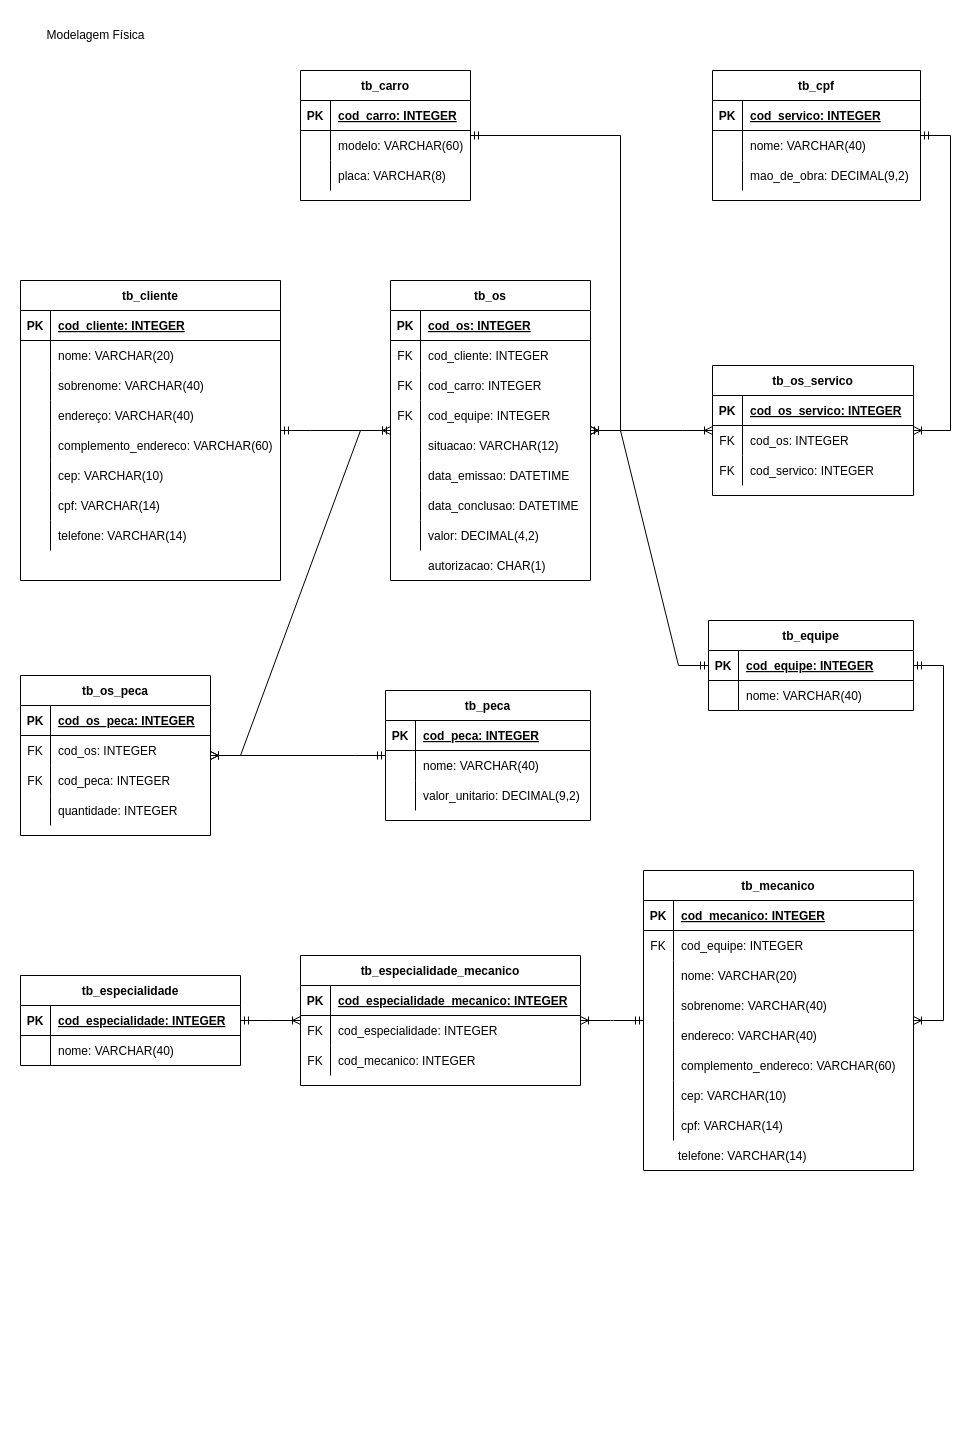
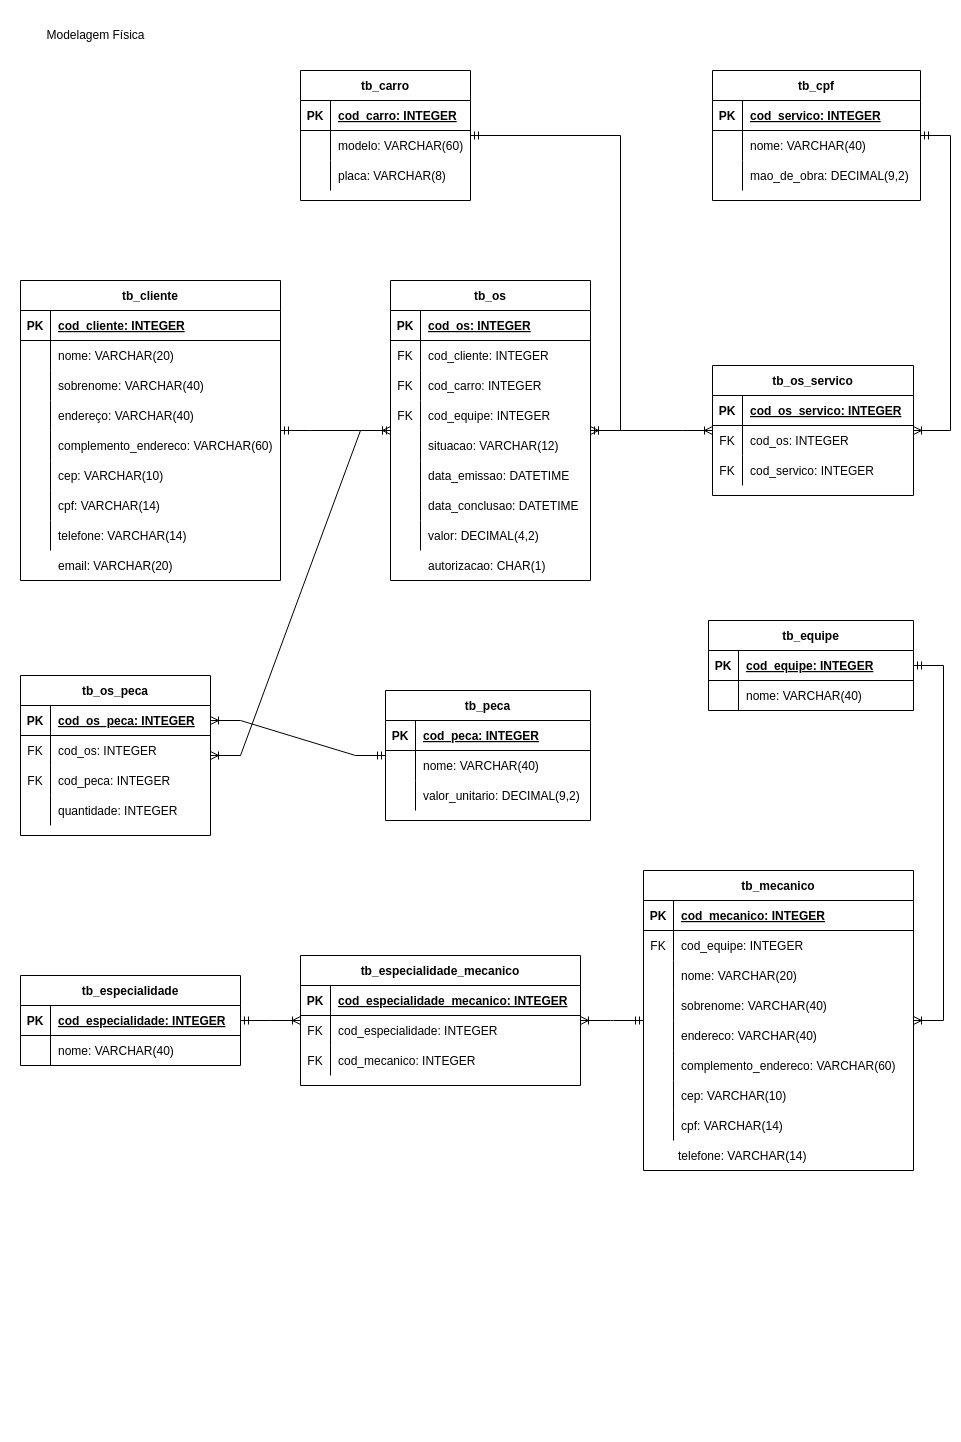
none -> (166, 566)
(668, 625) -> none
(299, 756) -> (284, 734)
